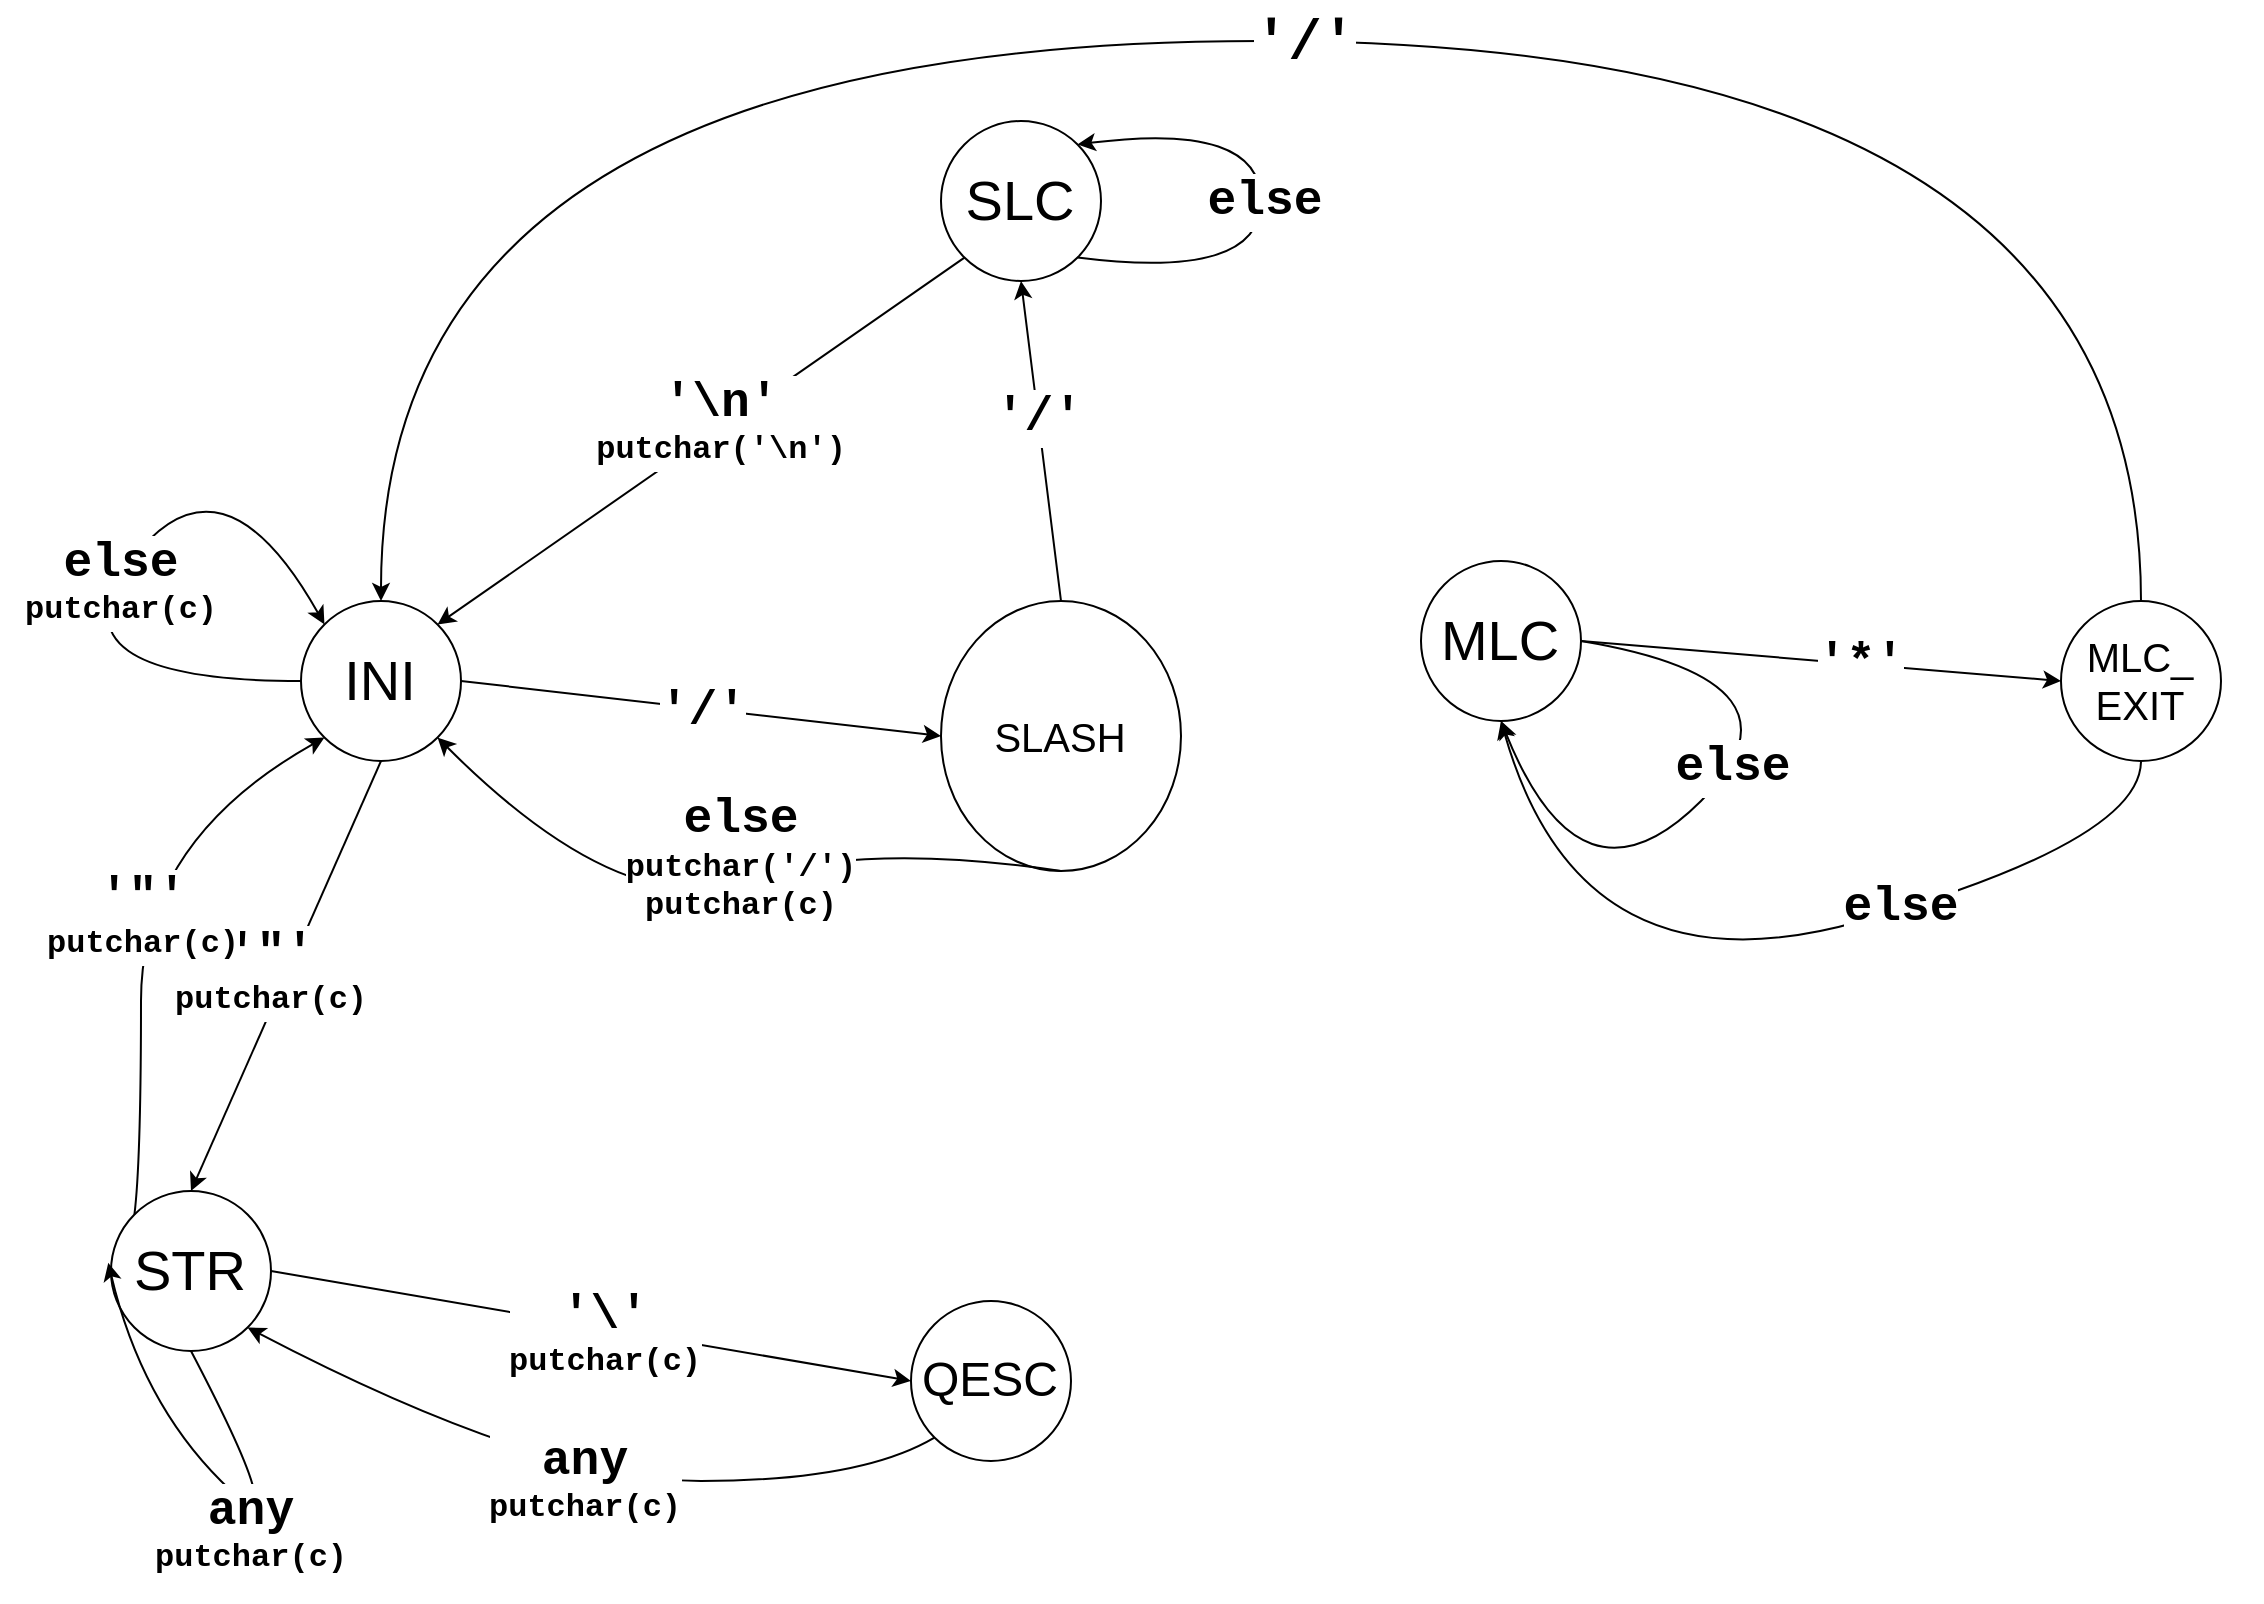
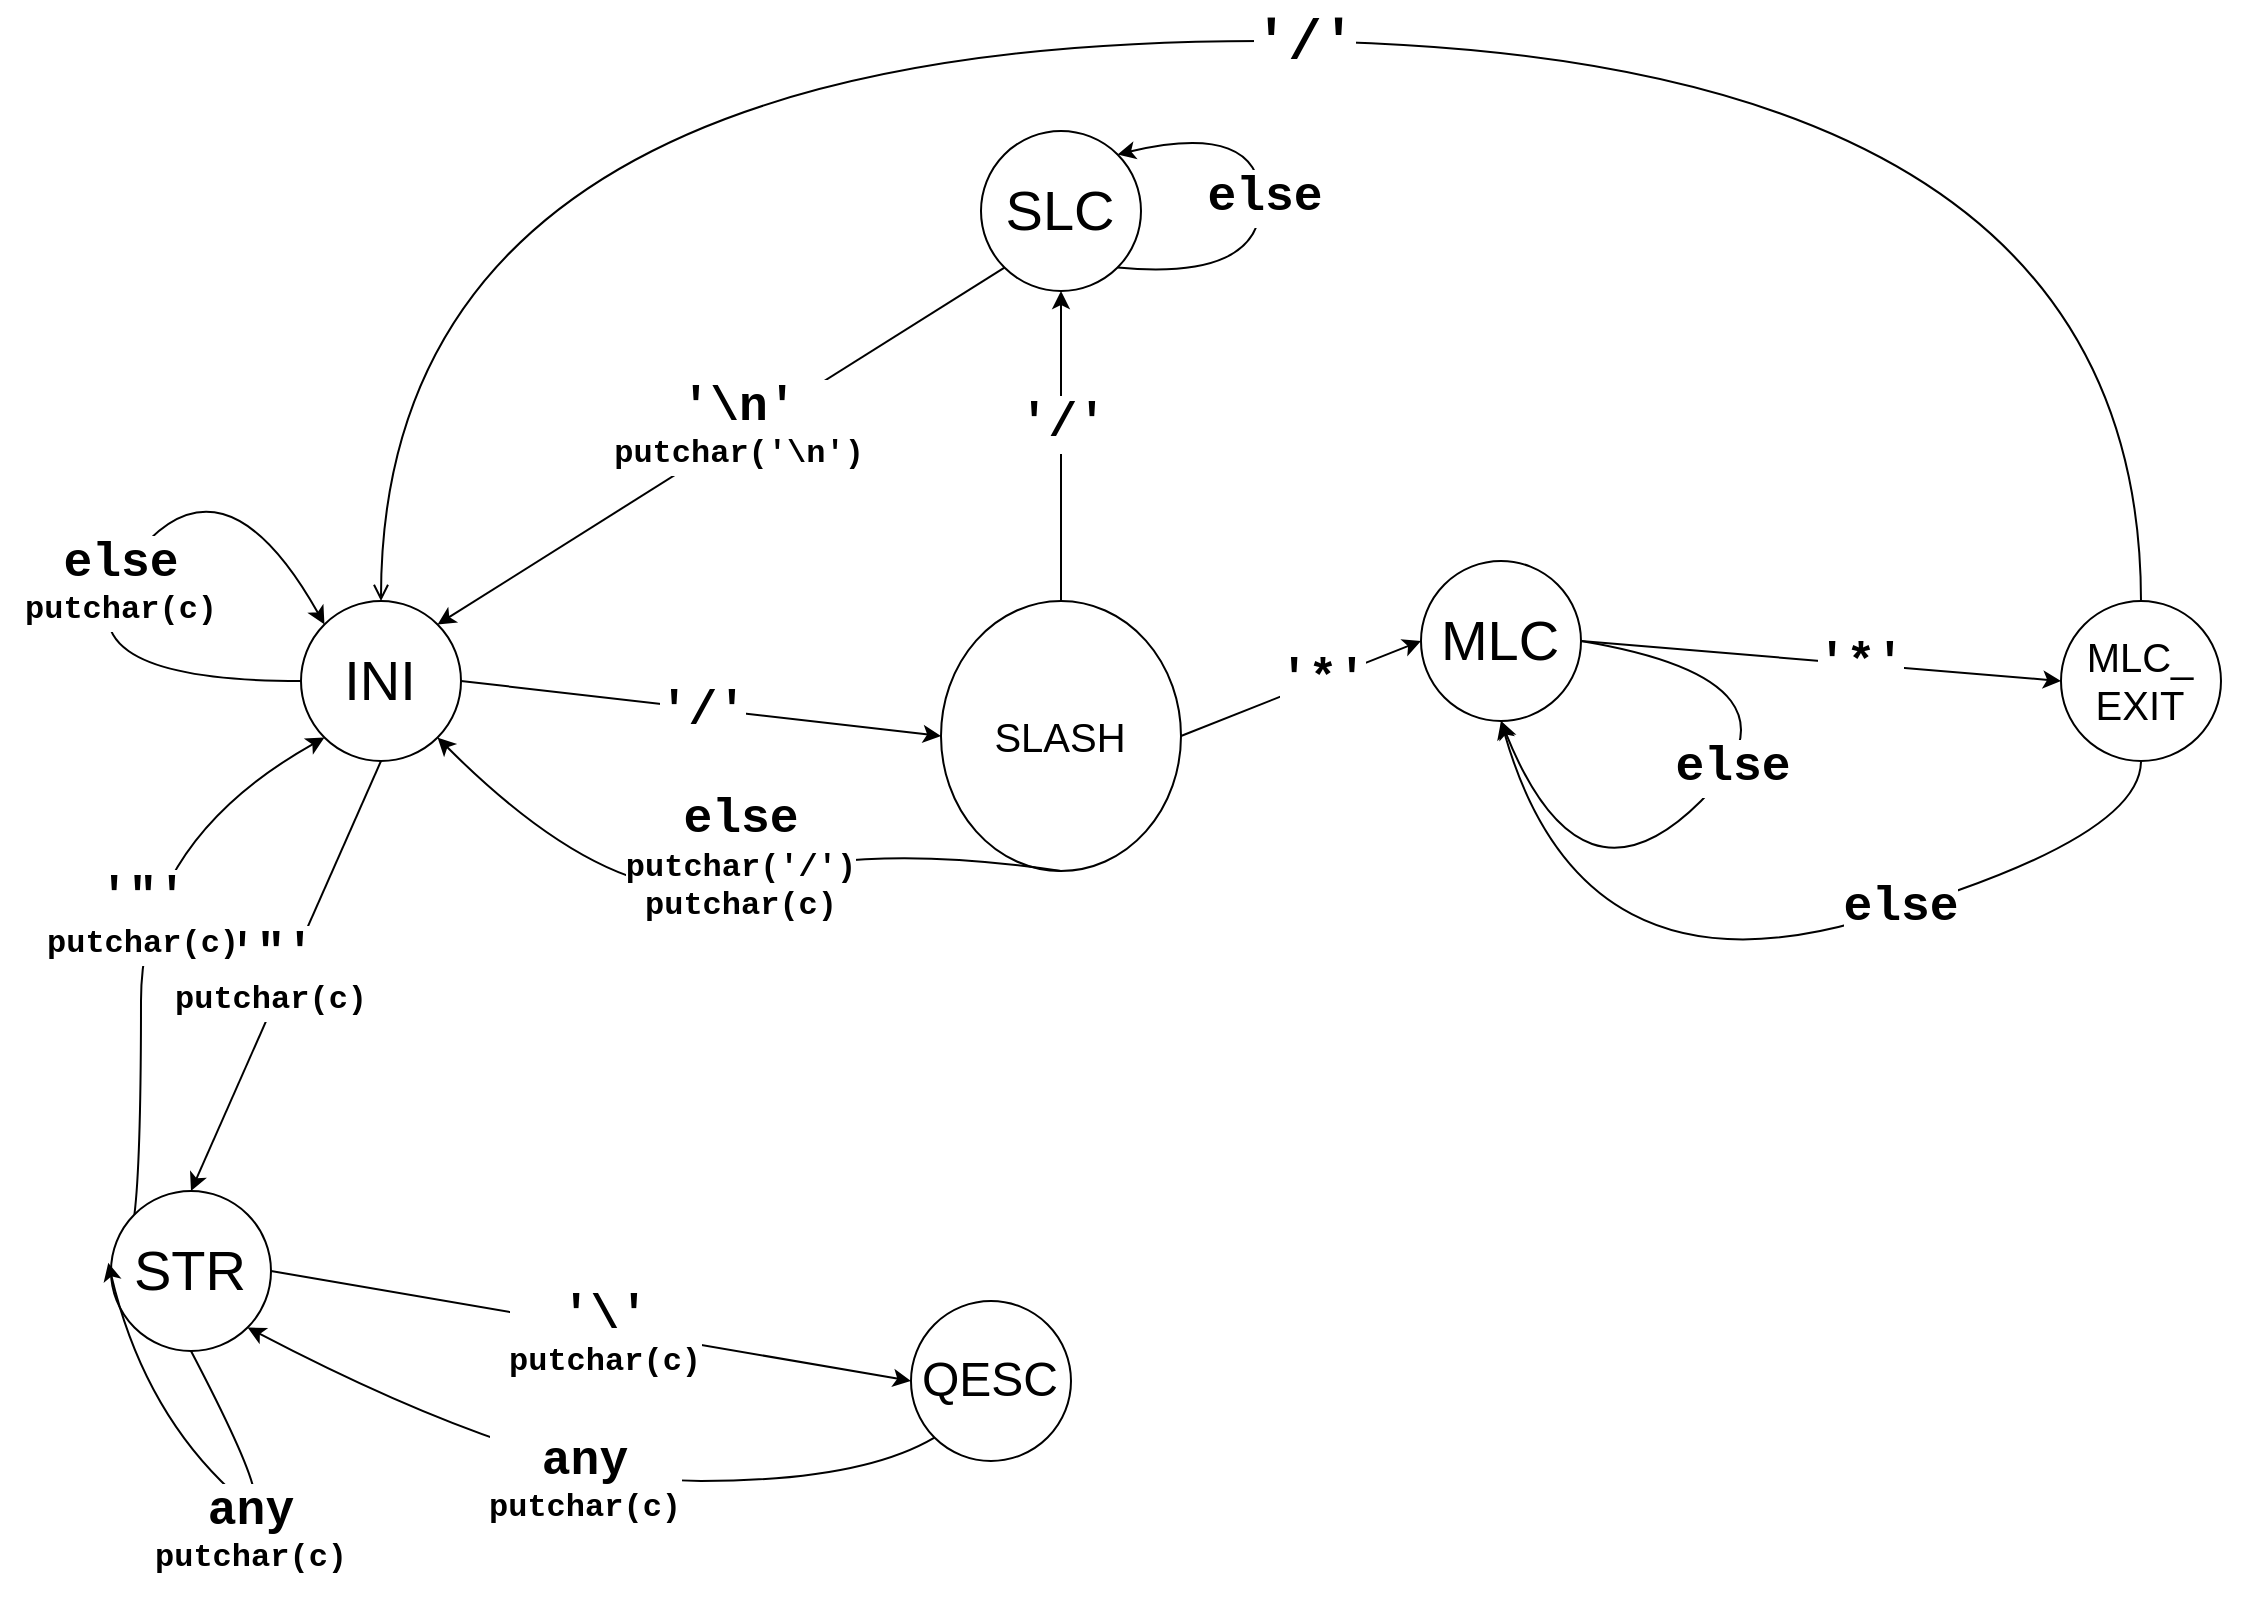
(1021, 201) -> (1061, 211)
(381, 586) -> (382, 588)
none -> (1230, 716)
